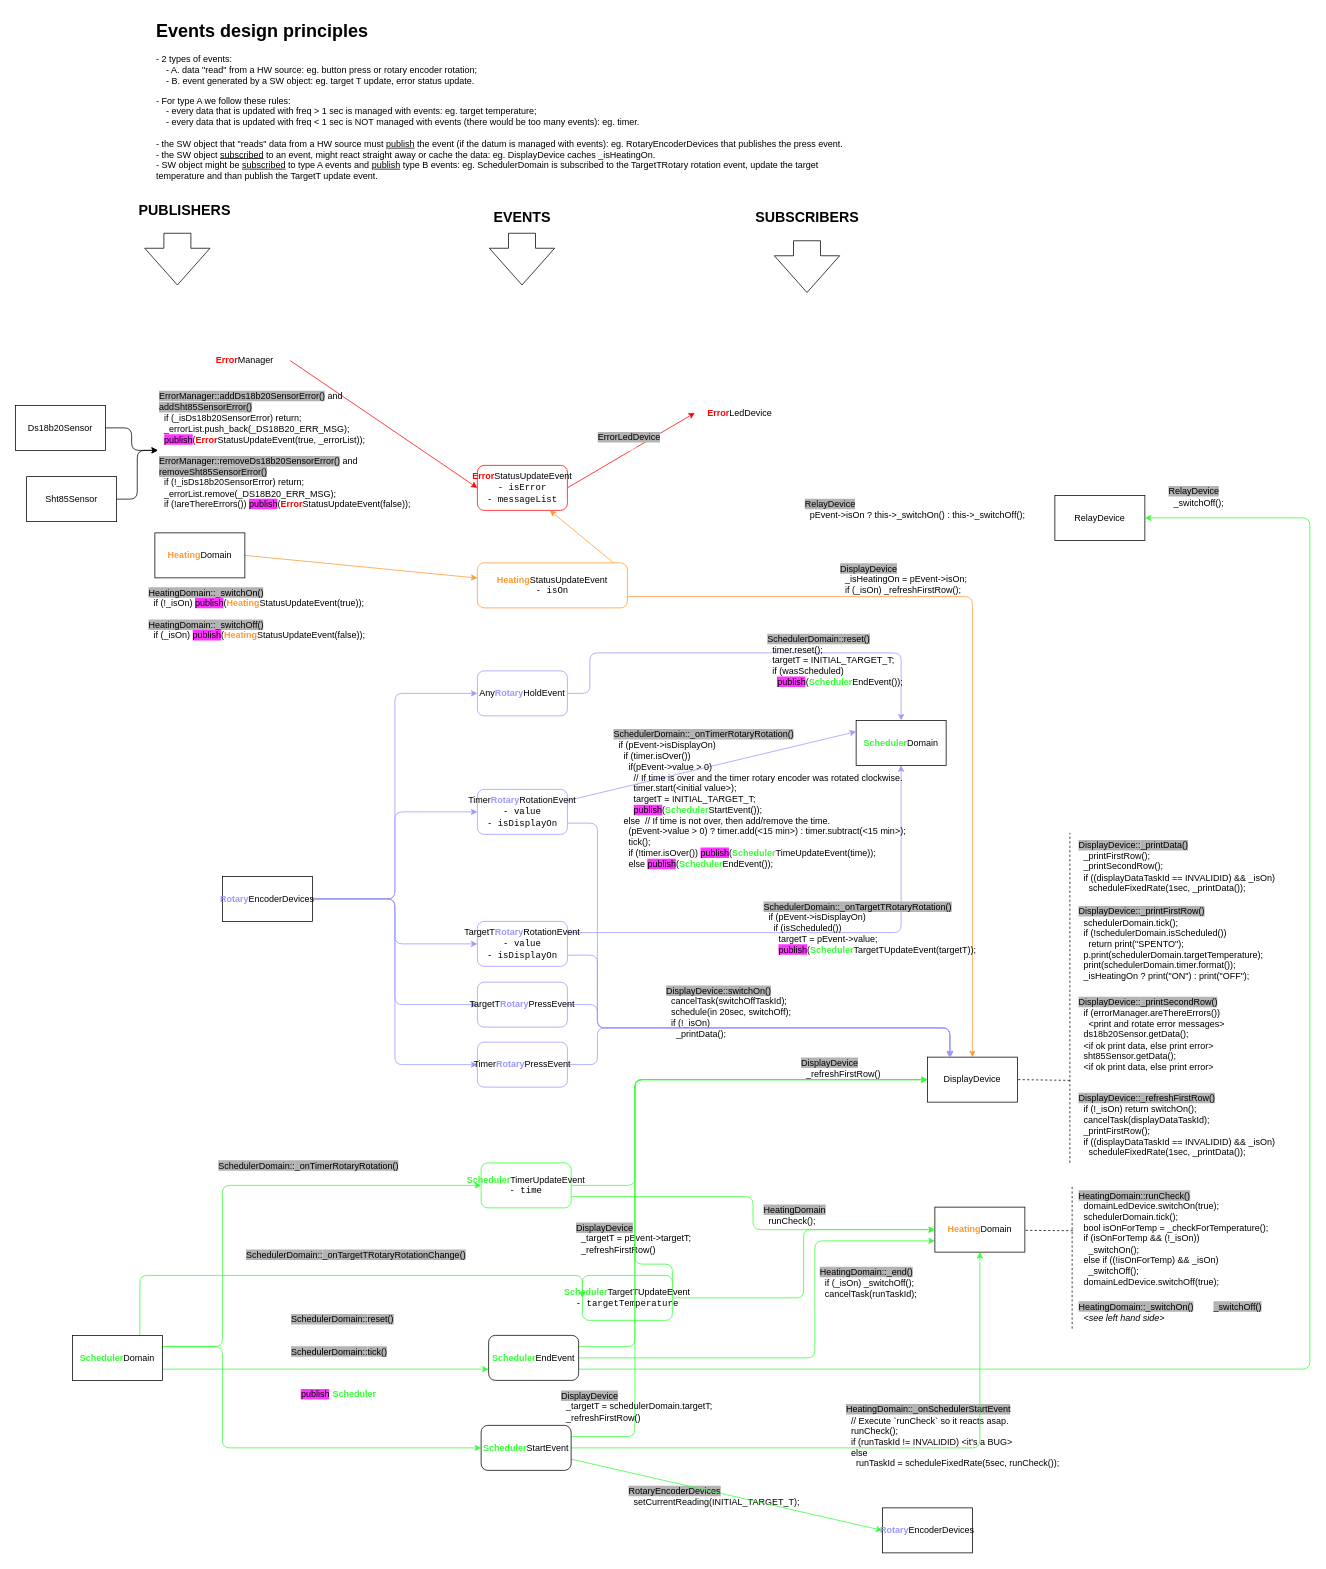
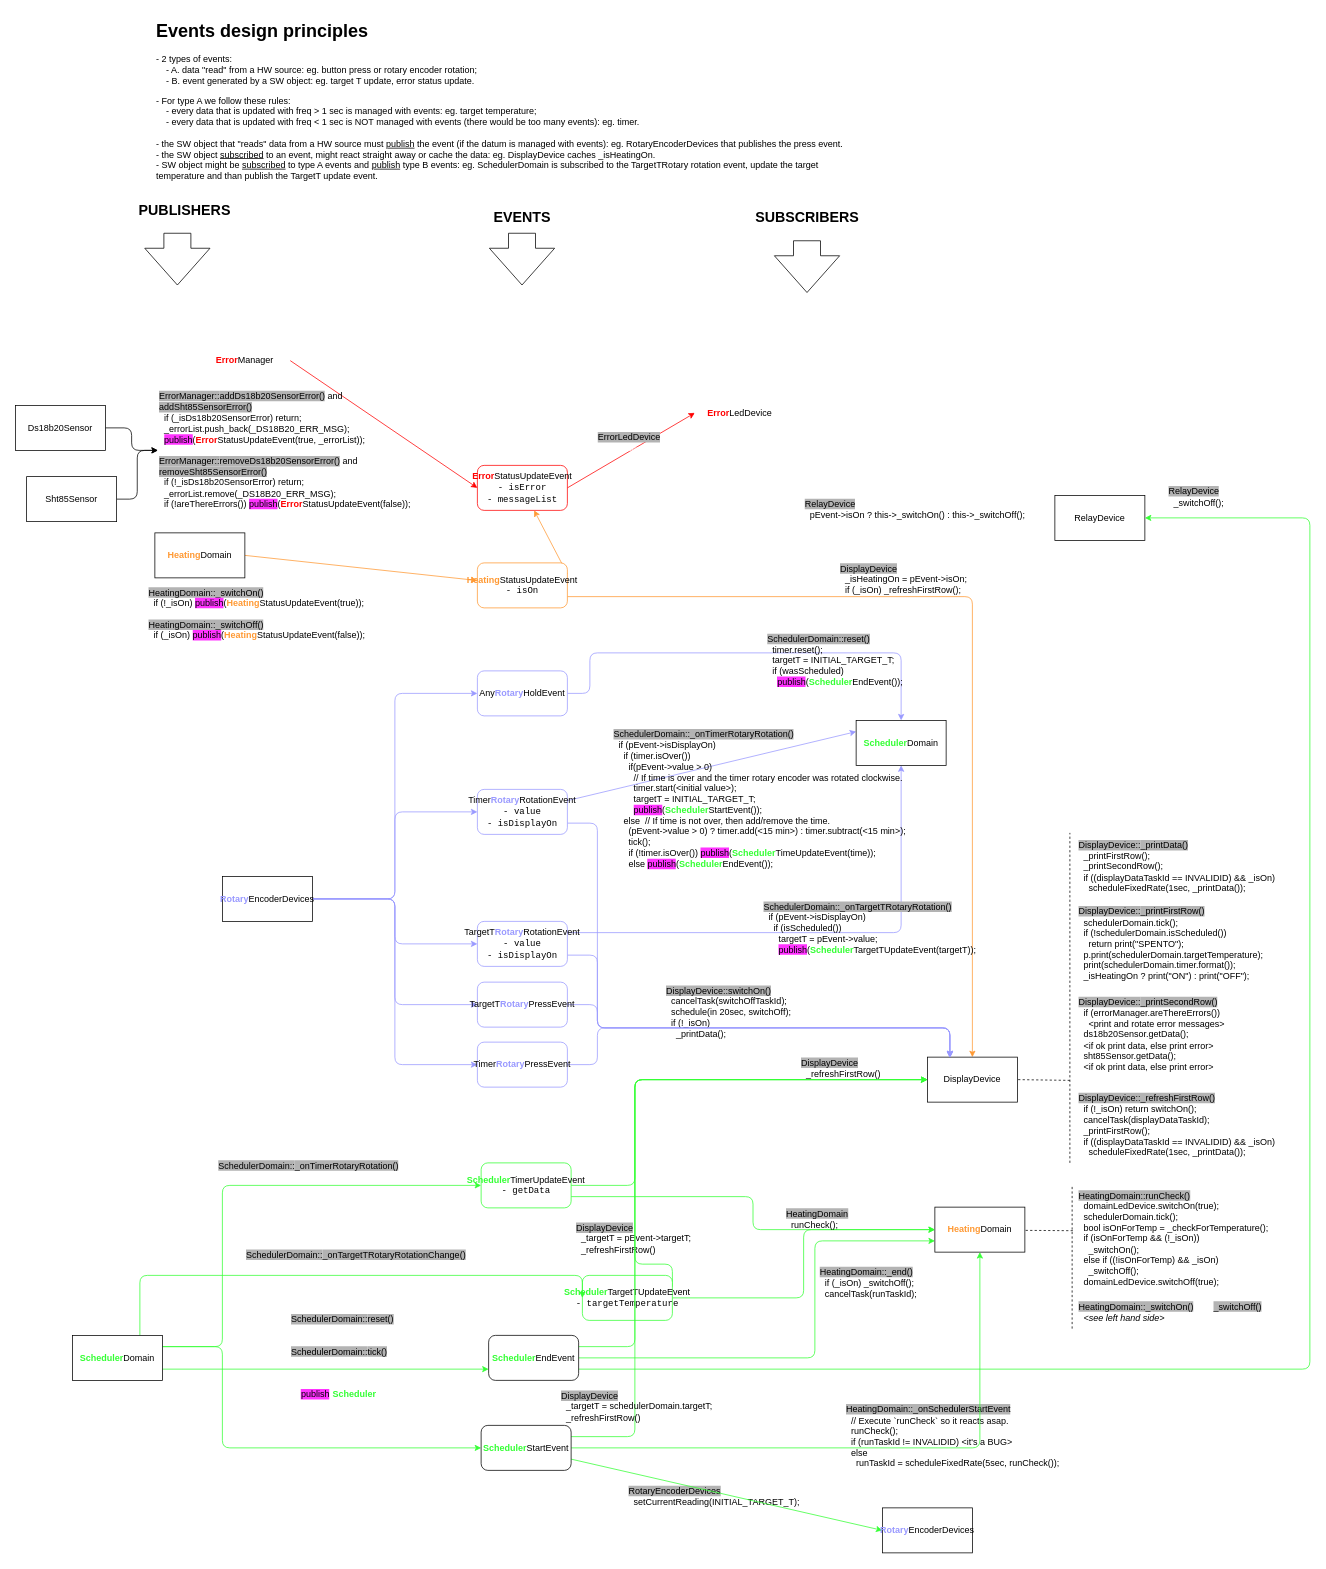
(552, 585) -> (522, 585)
(526, 1185) -> (526, 1185)
(800, 1215) -> (822, 1219)
